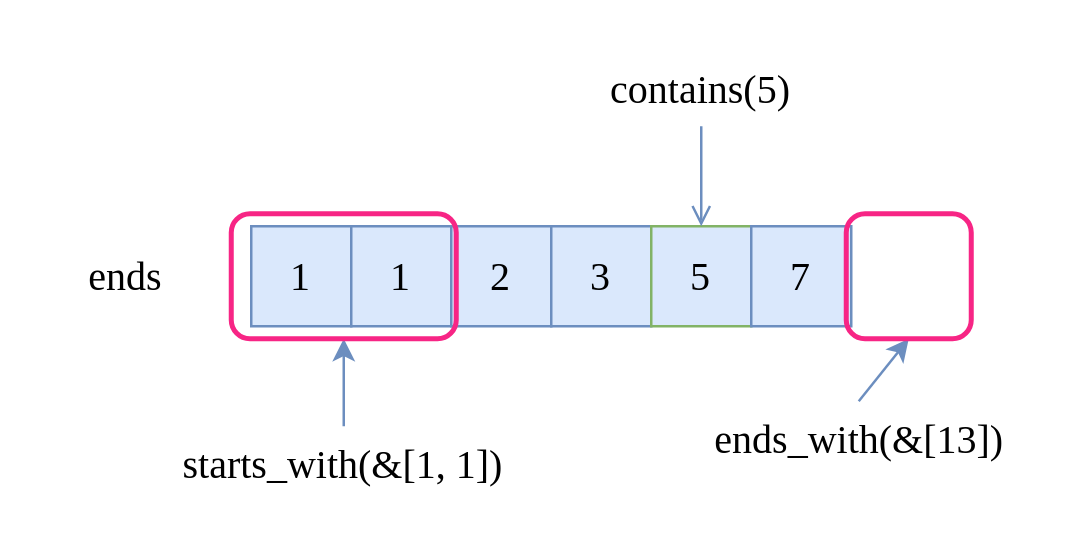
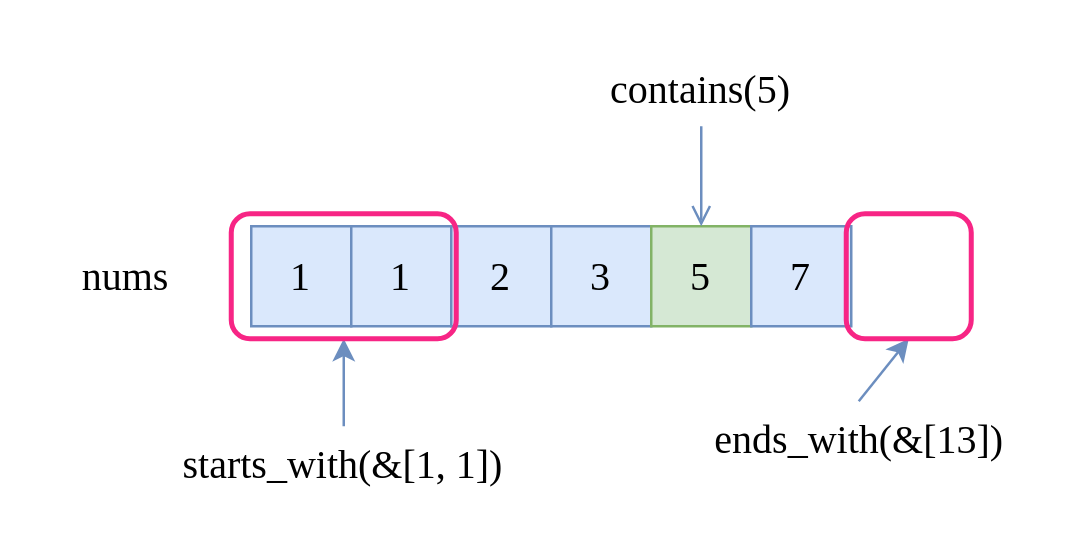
(126, 276) -> (126, 276)
(701, 276) -> (701, 276)
